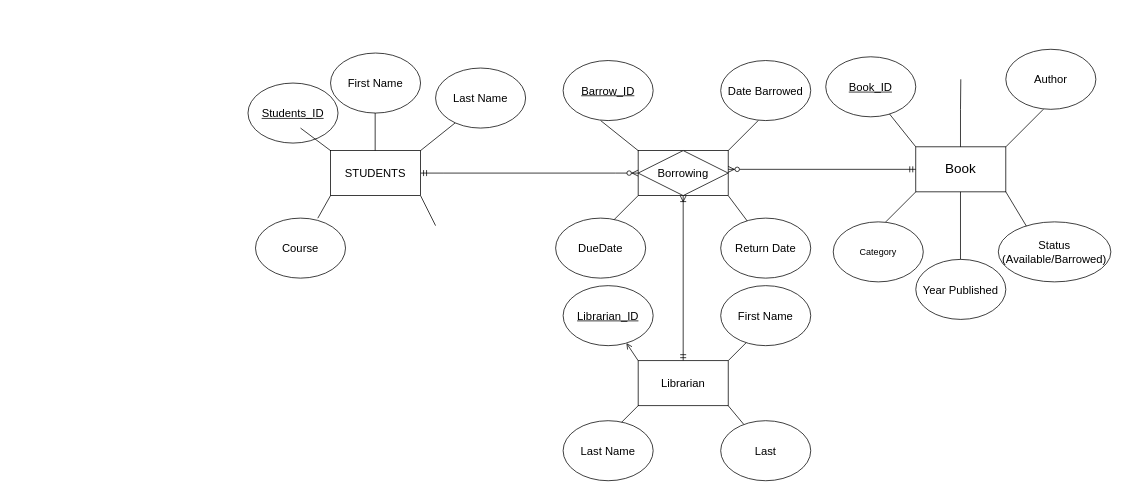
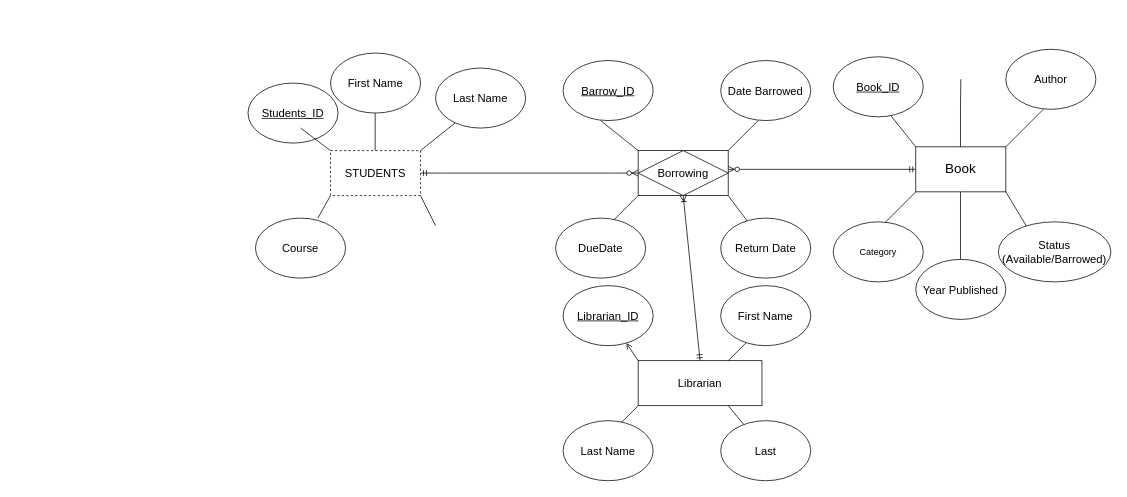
(870, 87) -> (878, 87)
(375, 173) -> (375, 173)
(683, 383) -> (700, 383)
